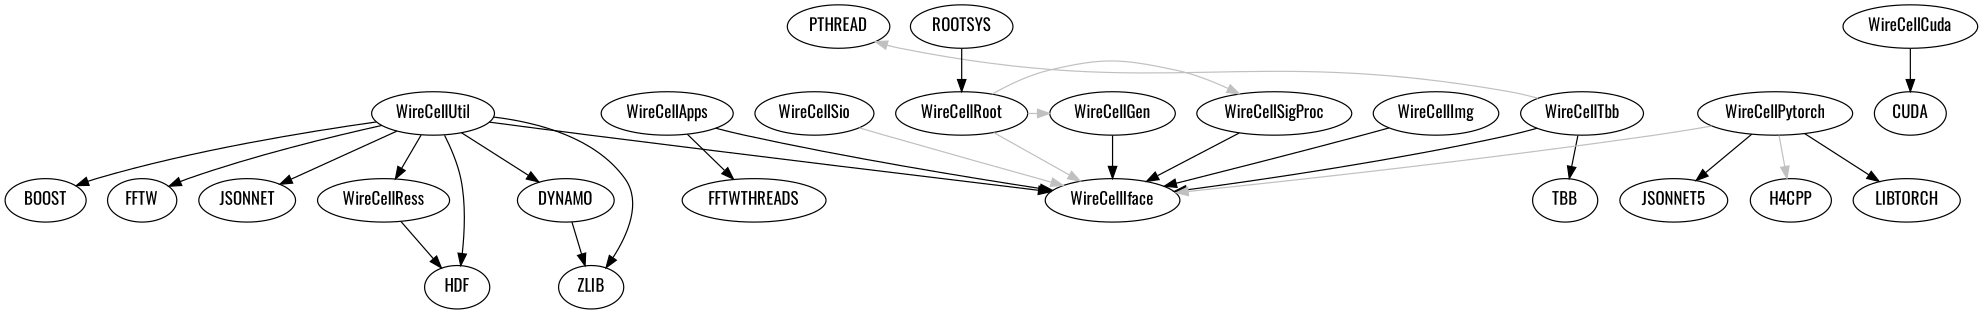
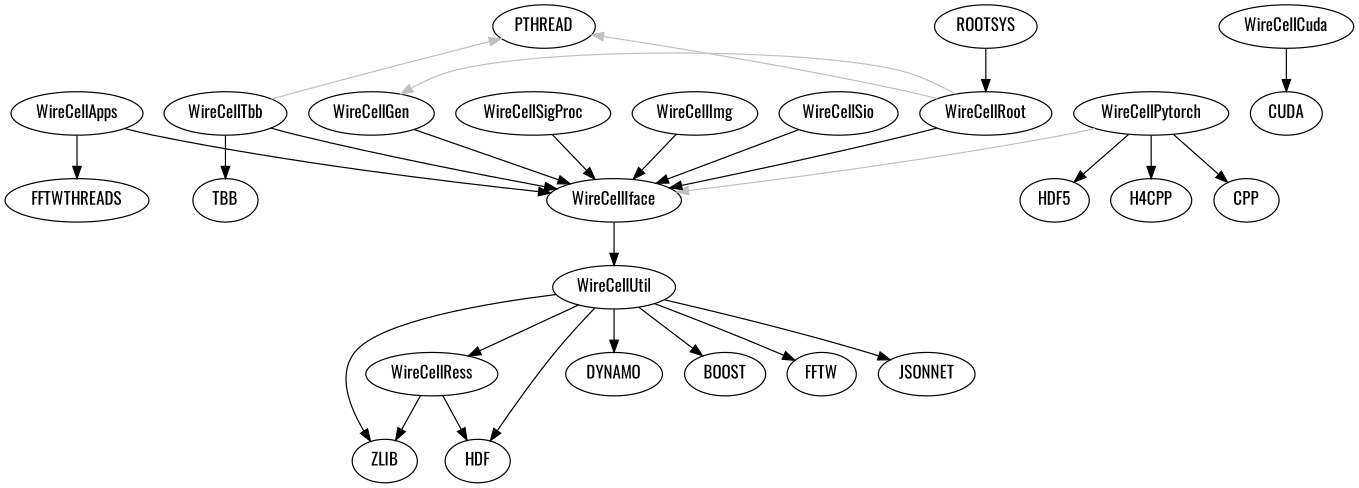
(1109, 61) -> (771, 65)
(1782, 151) -> (1151, 151)
(1032, 154) -> (810, 158)
(955, 155) -> (733, 154)
(764, 157) -> (614, 238)
(1674, 200) -> (1055, 200)
(1907, 200) -> (1247, 200)
(577, 238) -> (411, 413)
